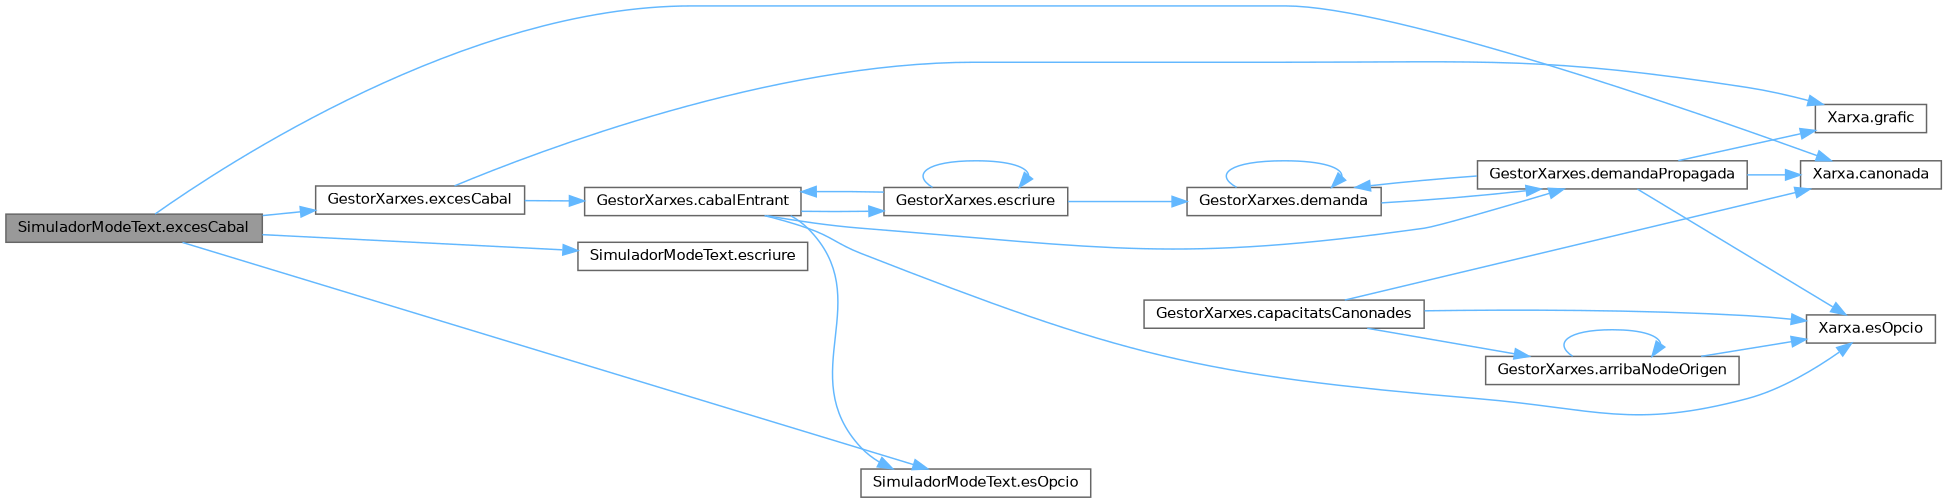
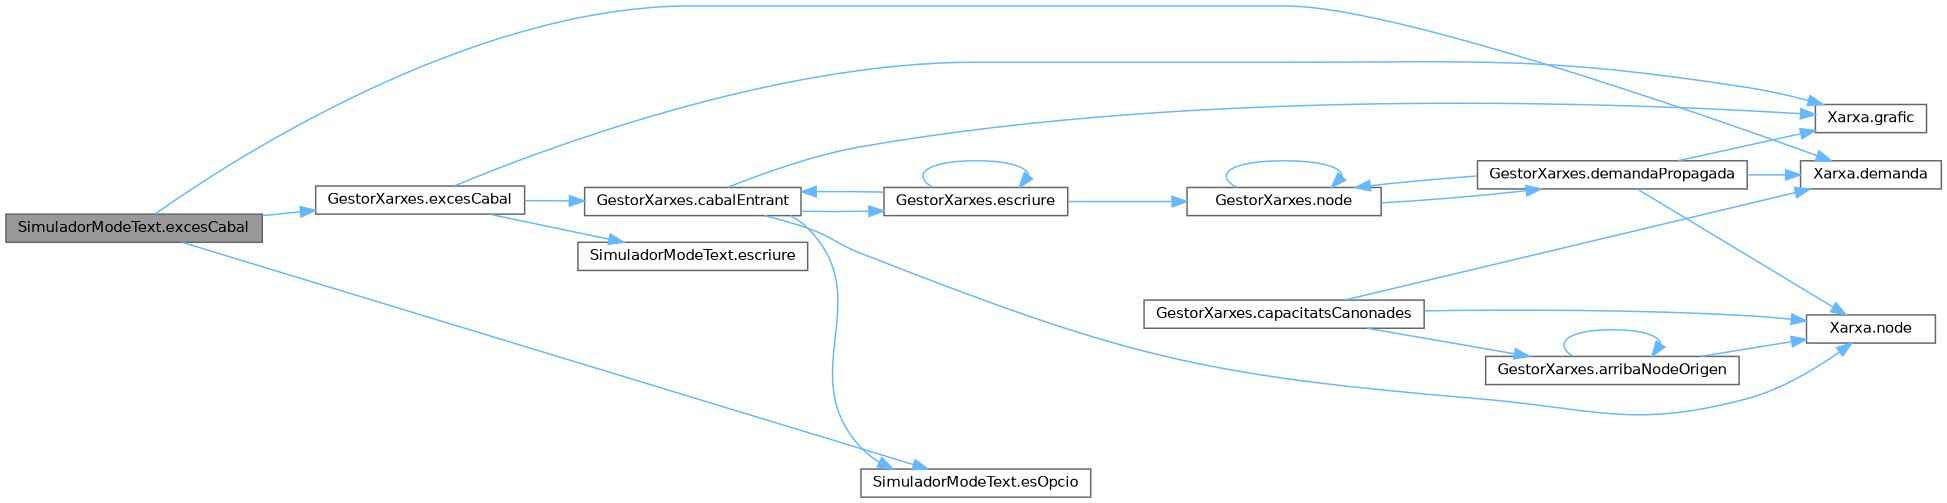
(1871, 175) -> (1871, 175)
(1284, 202) -> (1284, 202)
(412, 242) -> (549, 227)
(1160, 249) -> (1260, 107)
(1871, 329) -> (1871, 329)
